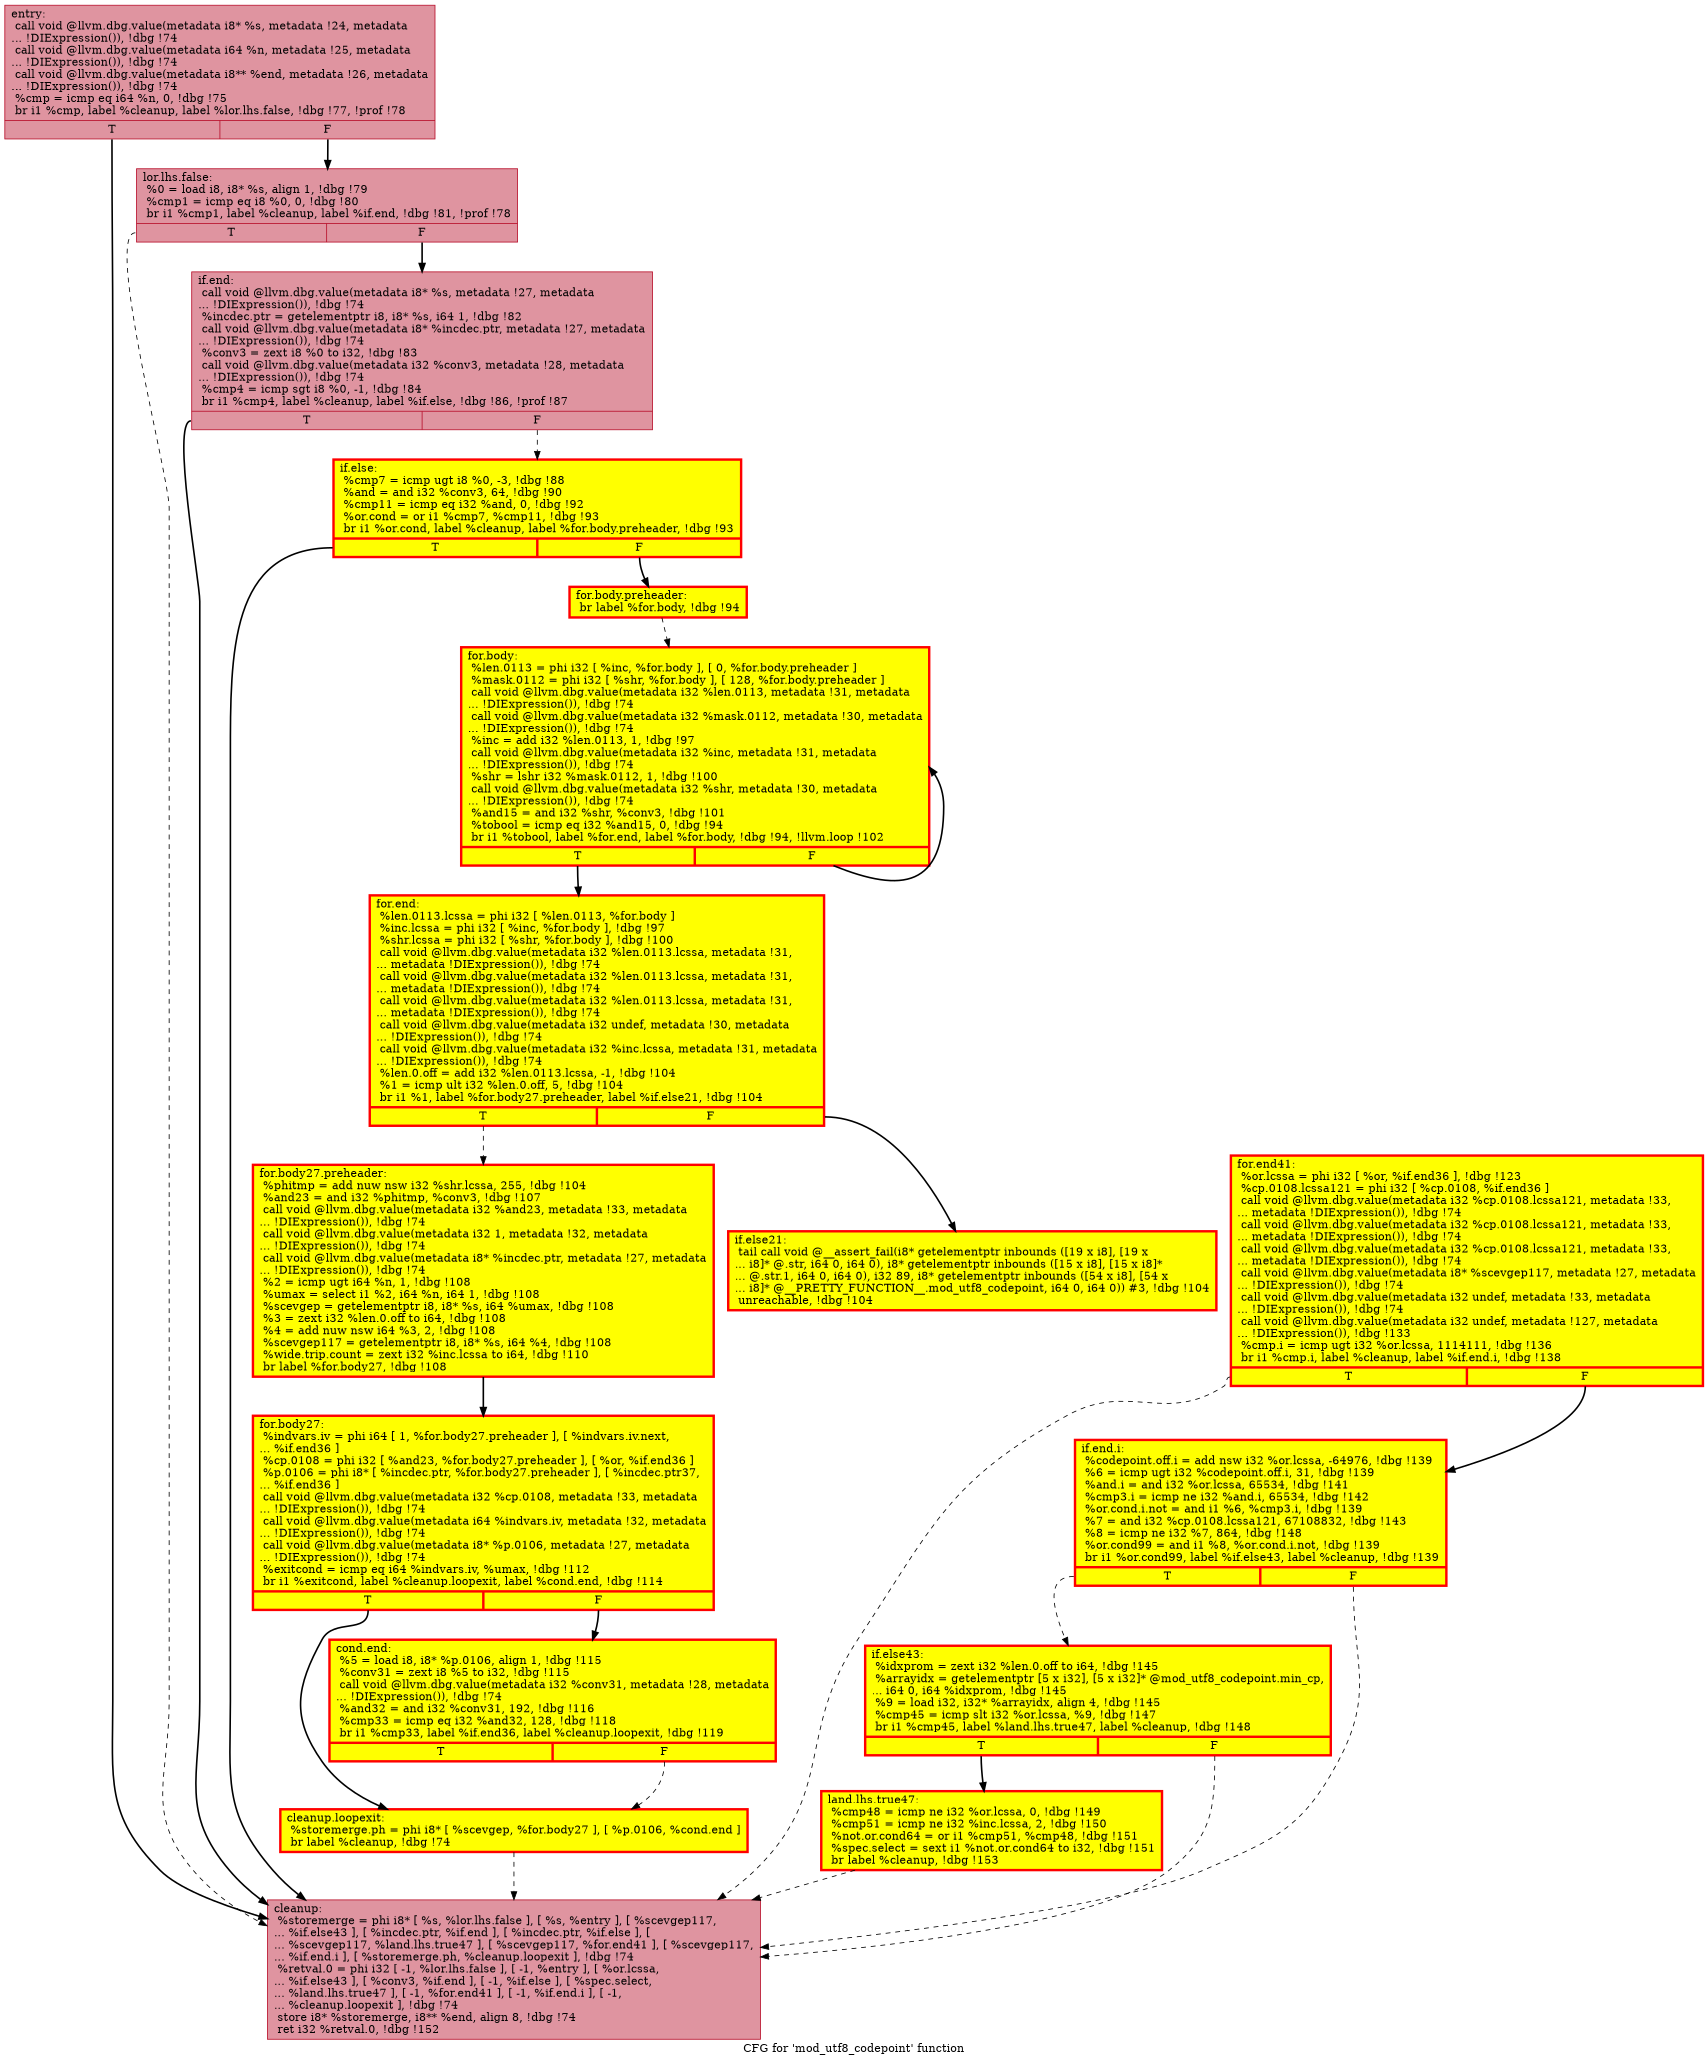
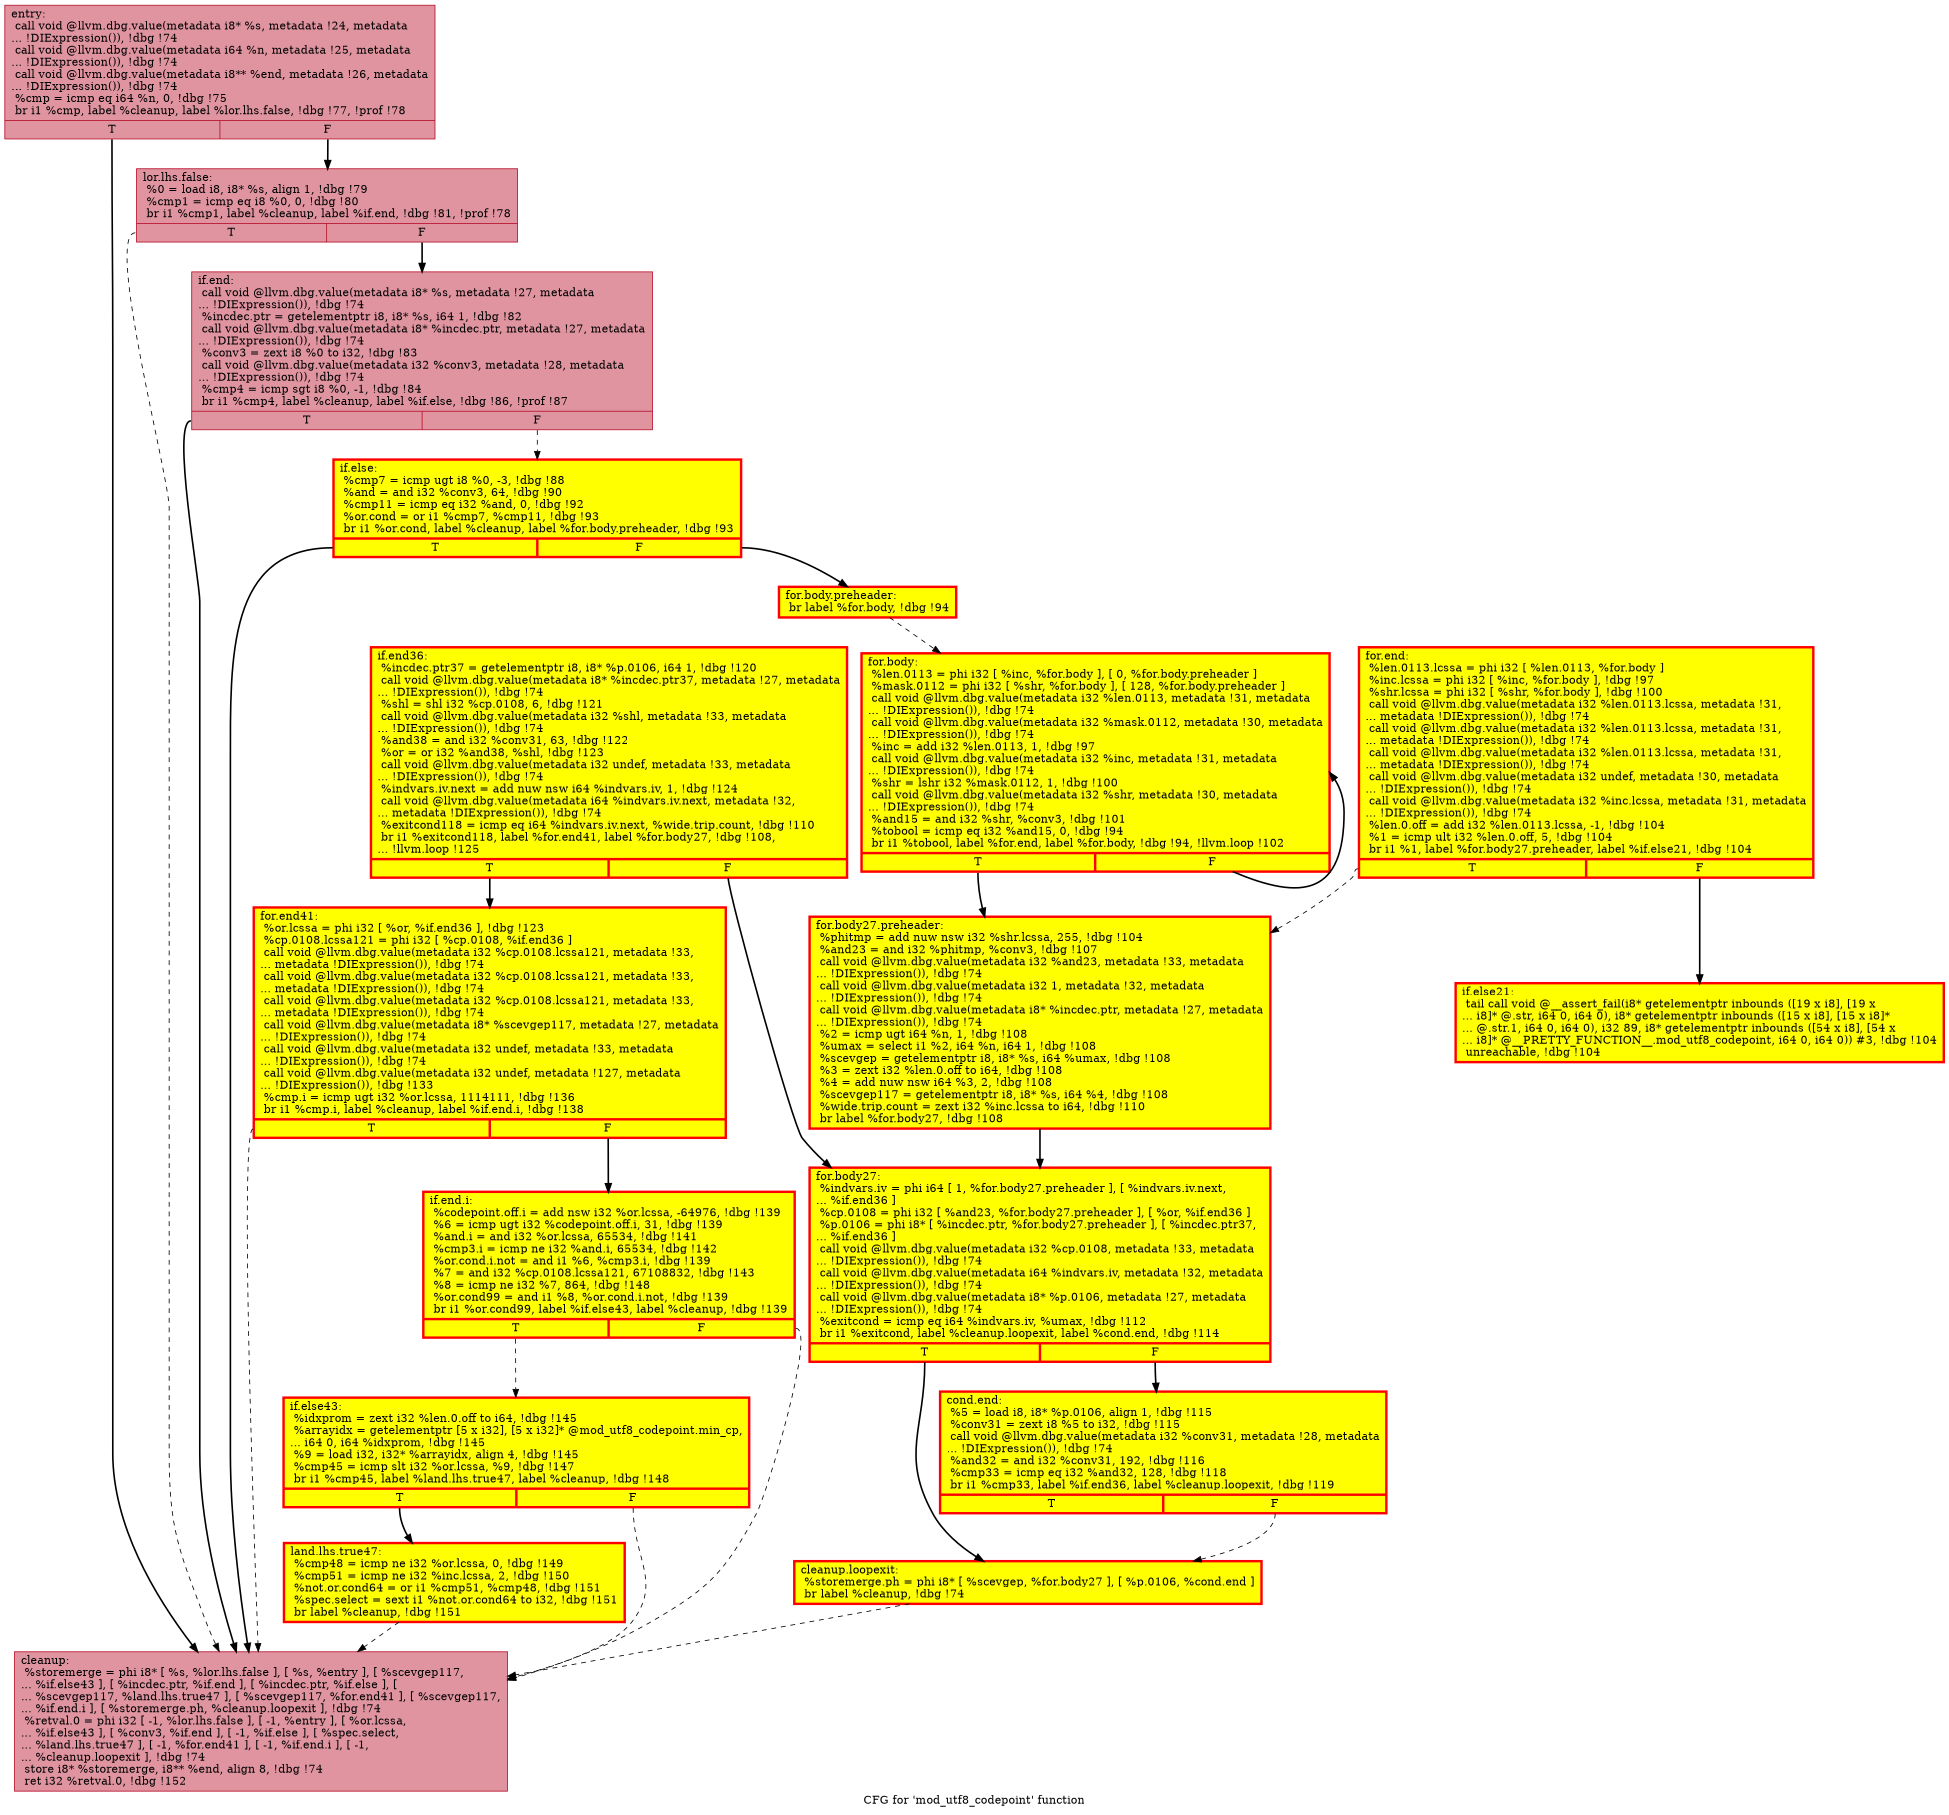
none -> (609, 762)
(578, 877) -> (979, 891)
(914, 1860) -> (376, 1612)
